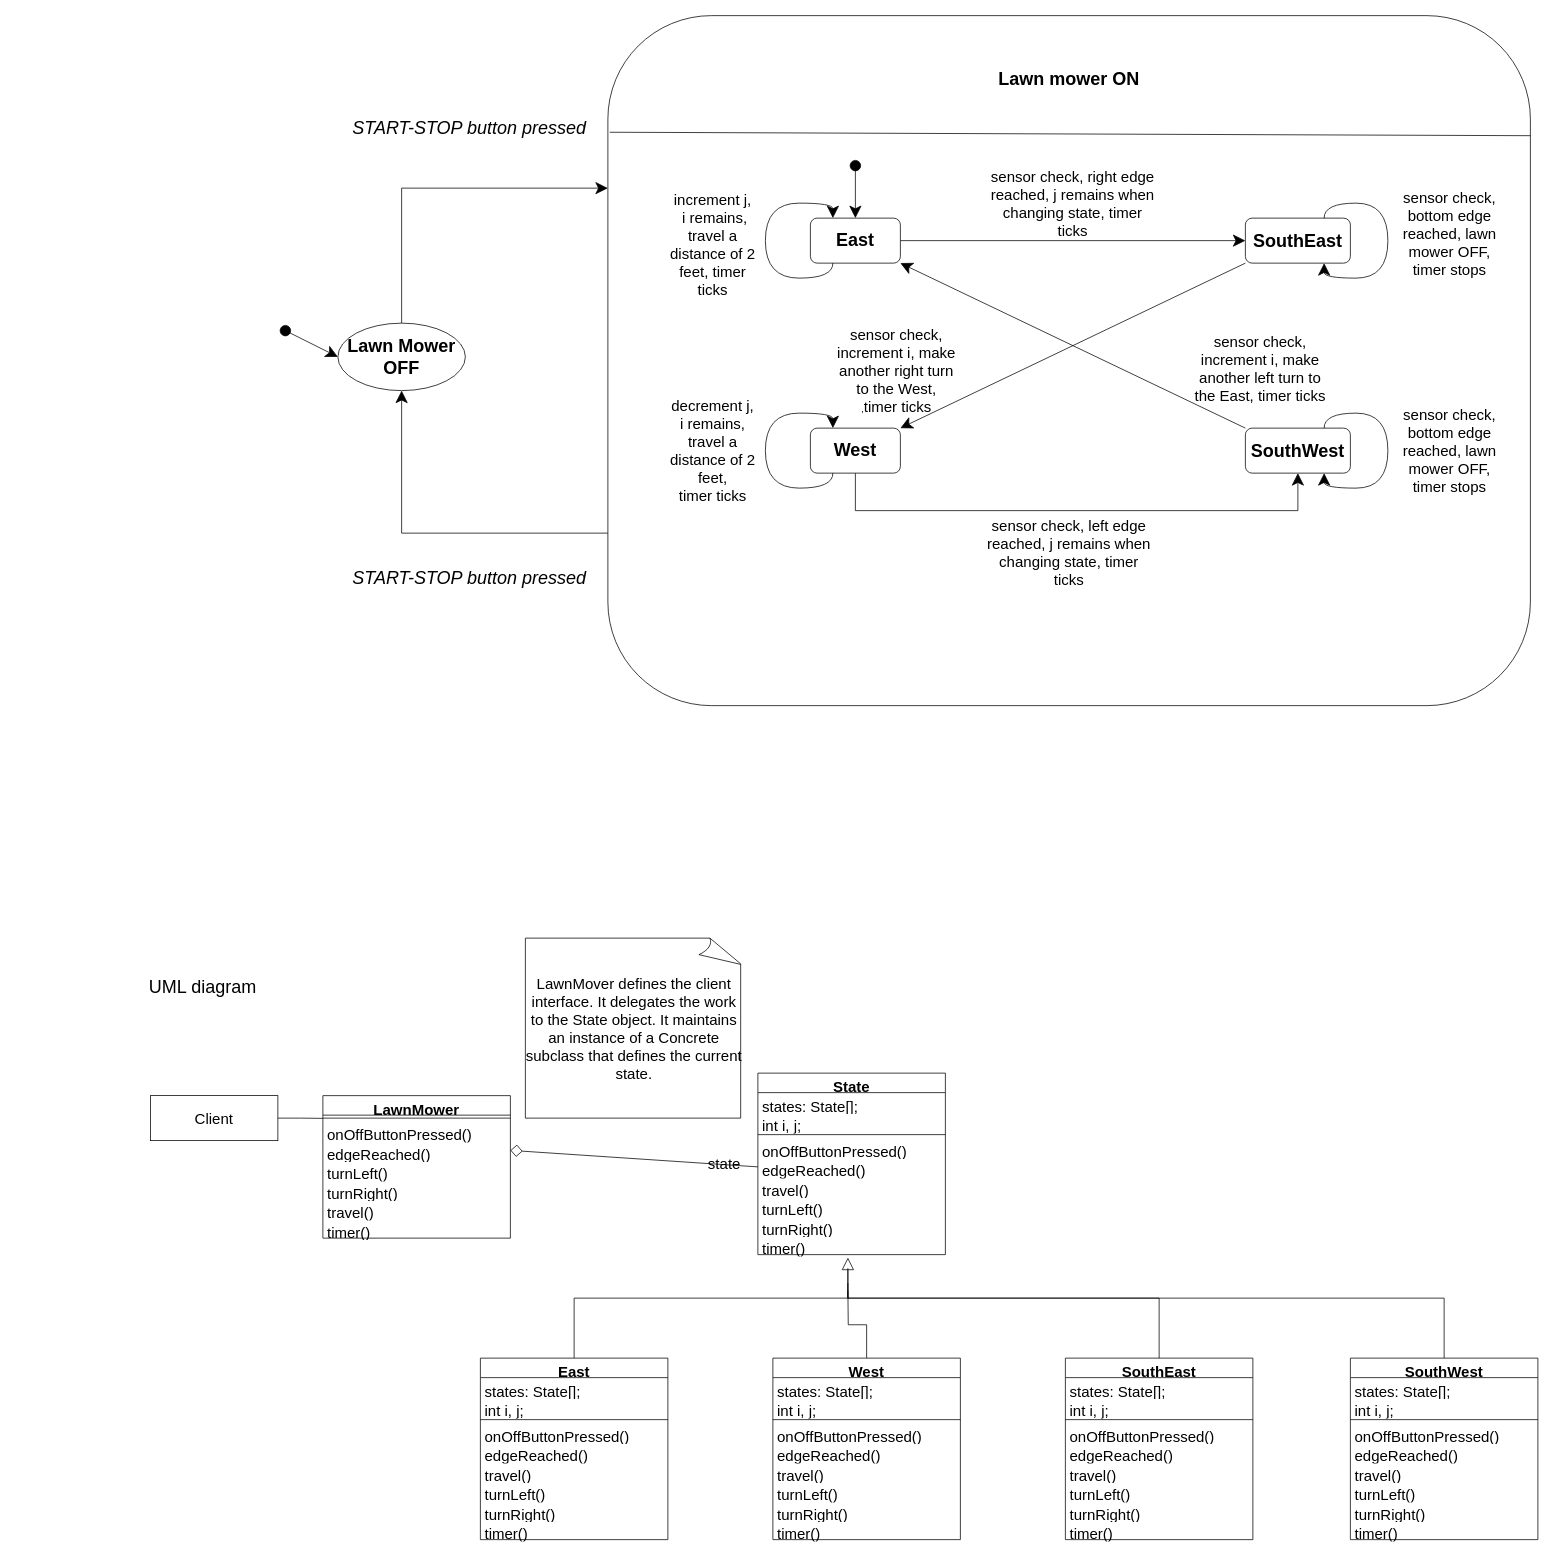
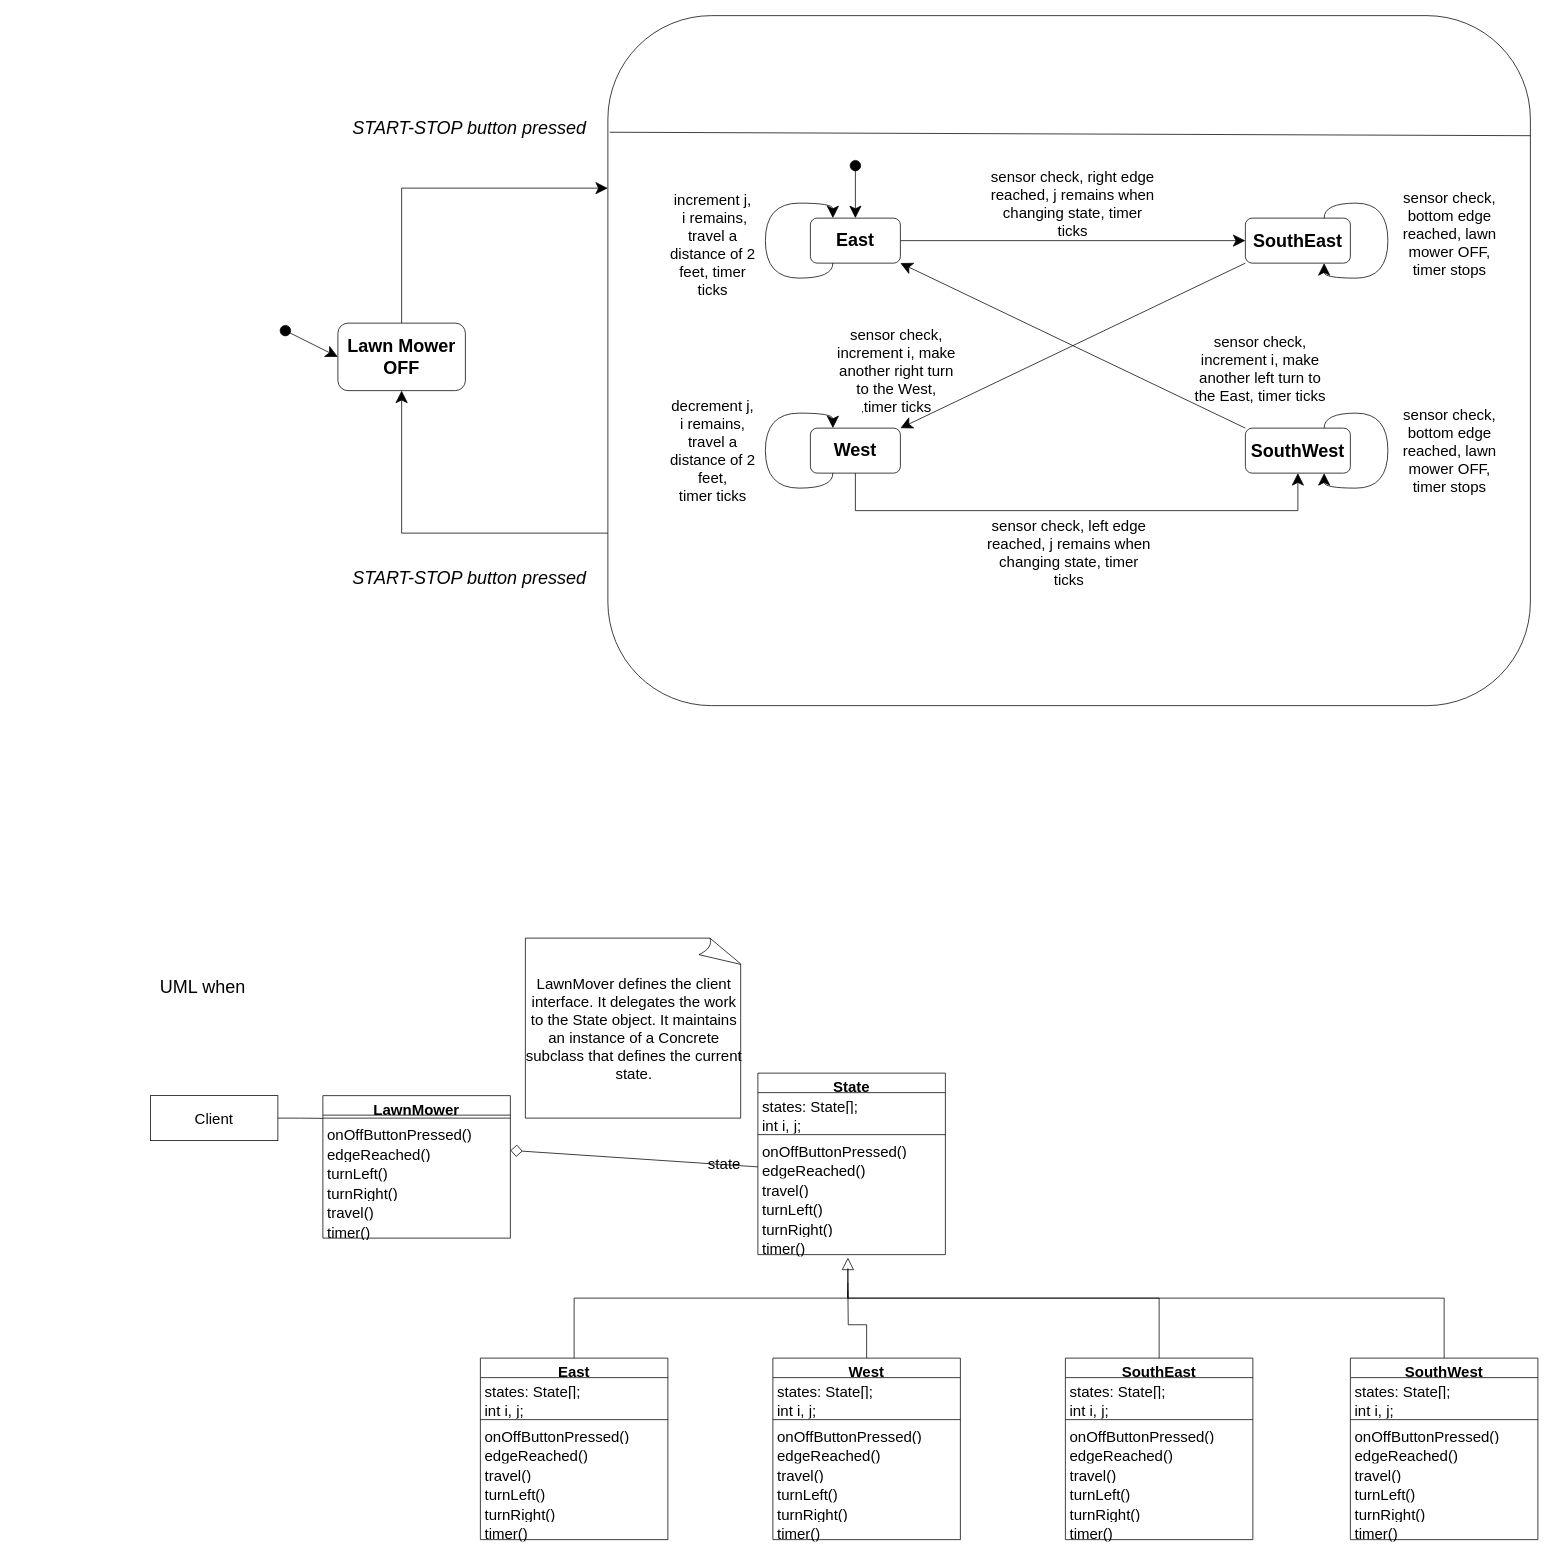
(1069, 79) -> none
(402, 357) -> (402, 357)
(203, 987) -> (203, 987)
